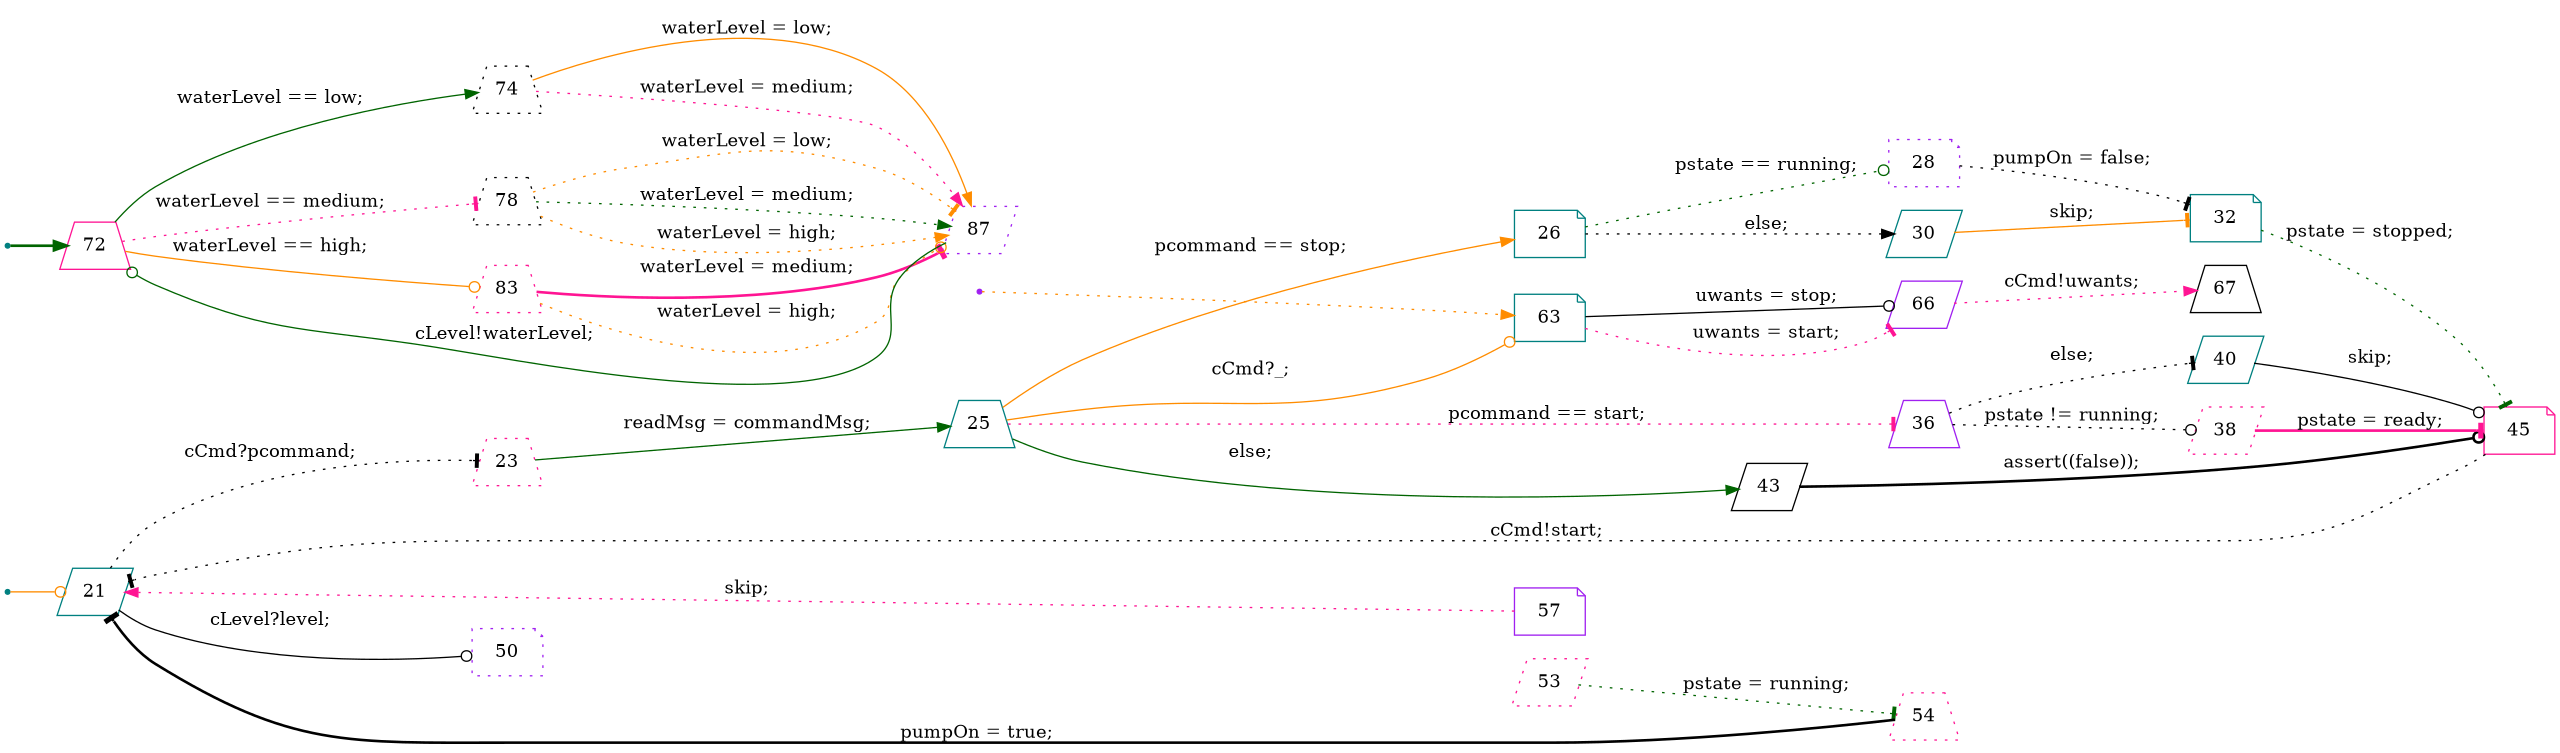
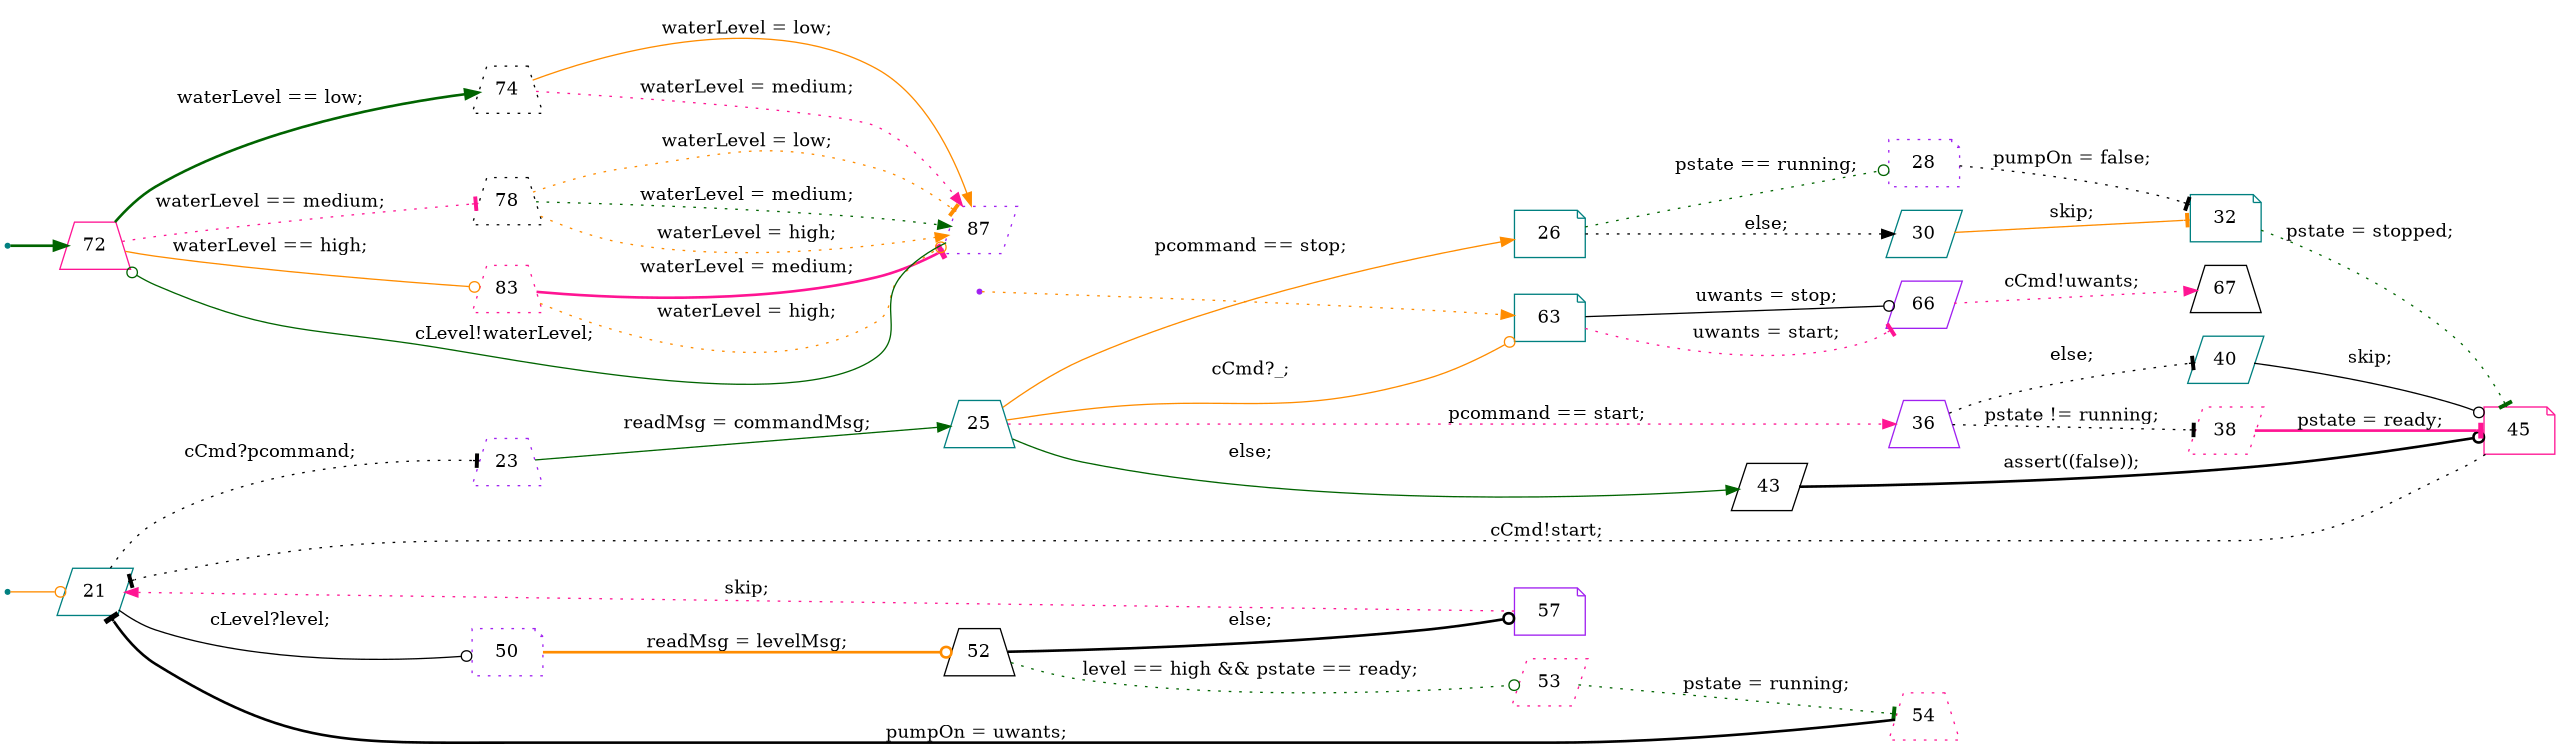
(280, 134) -> (280, 134)
(1449, 424) -> (1449, 424)
(2069, 427) -> (2069, 427)
(508, 462) -> (508, 462)
none -> (980, 652)
(980, 733) -> (980, 733)
